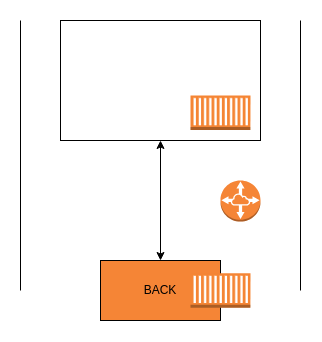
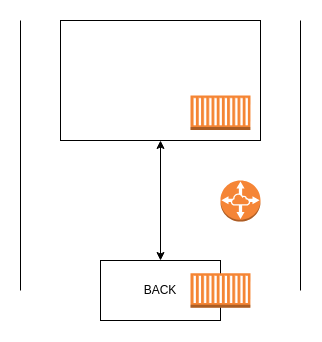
(161, 291) -> (161, 291)
